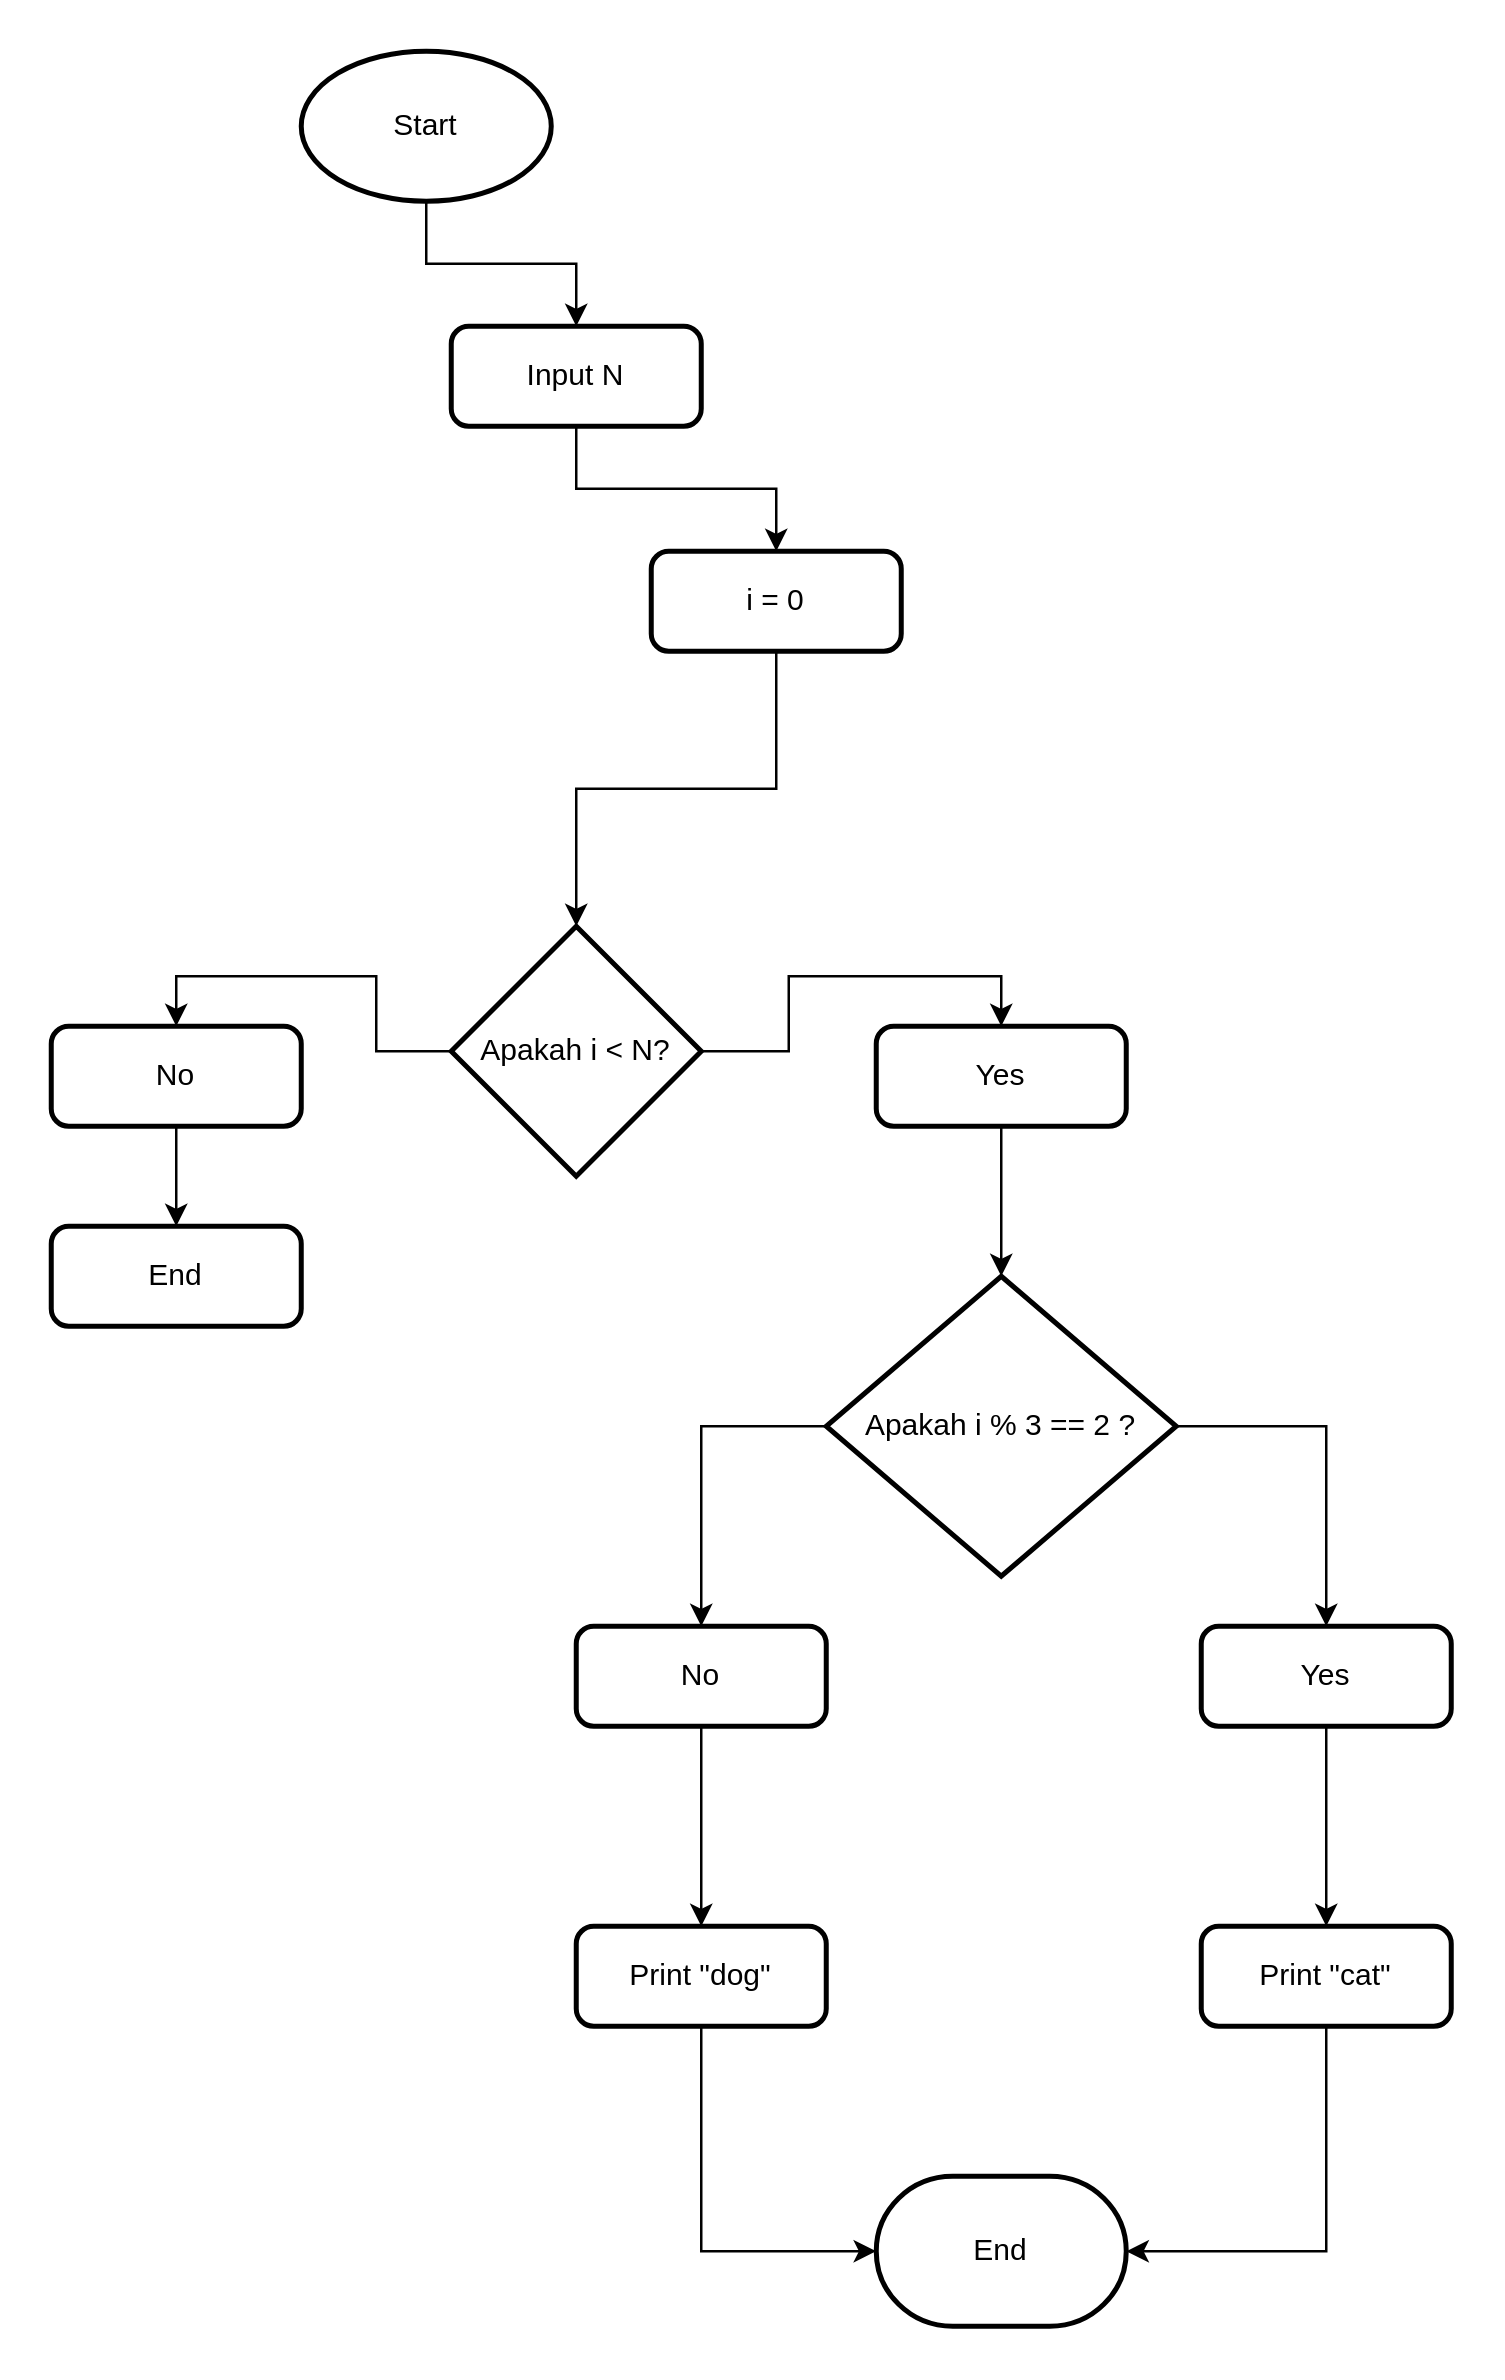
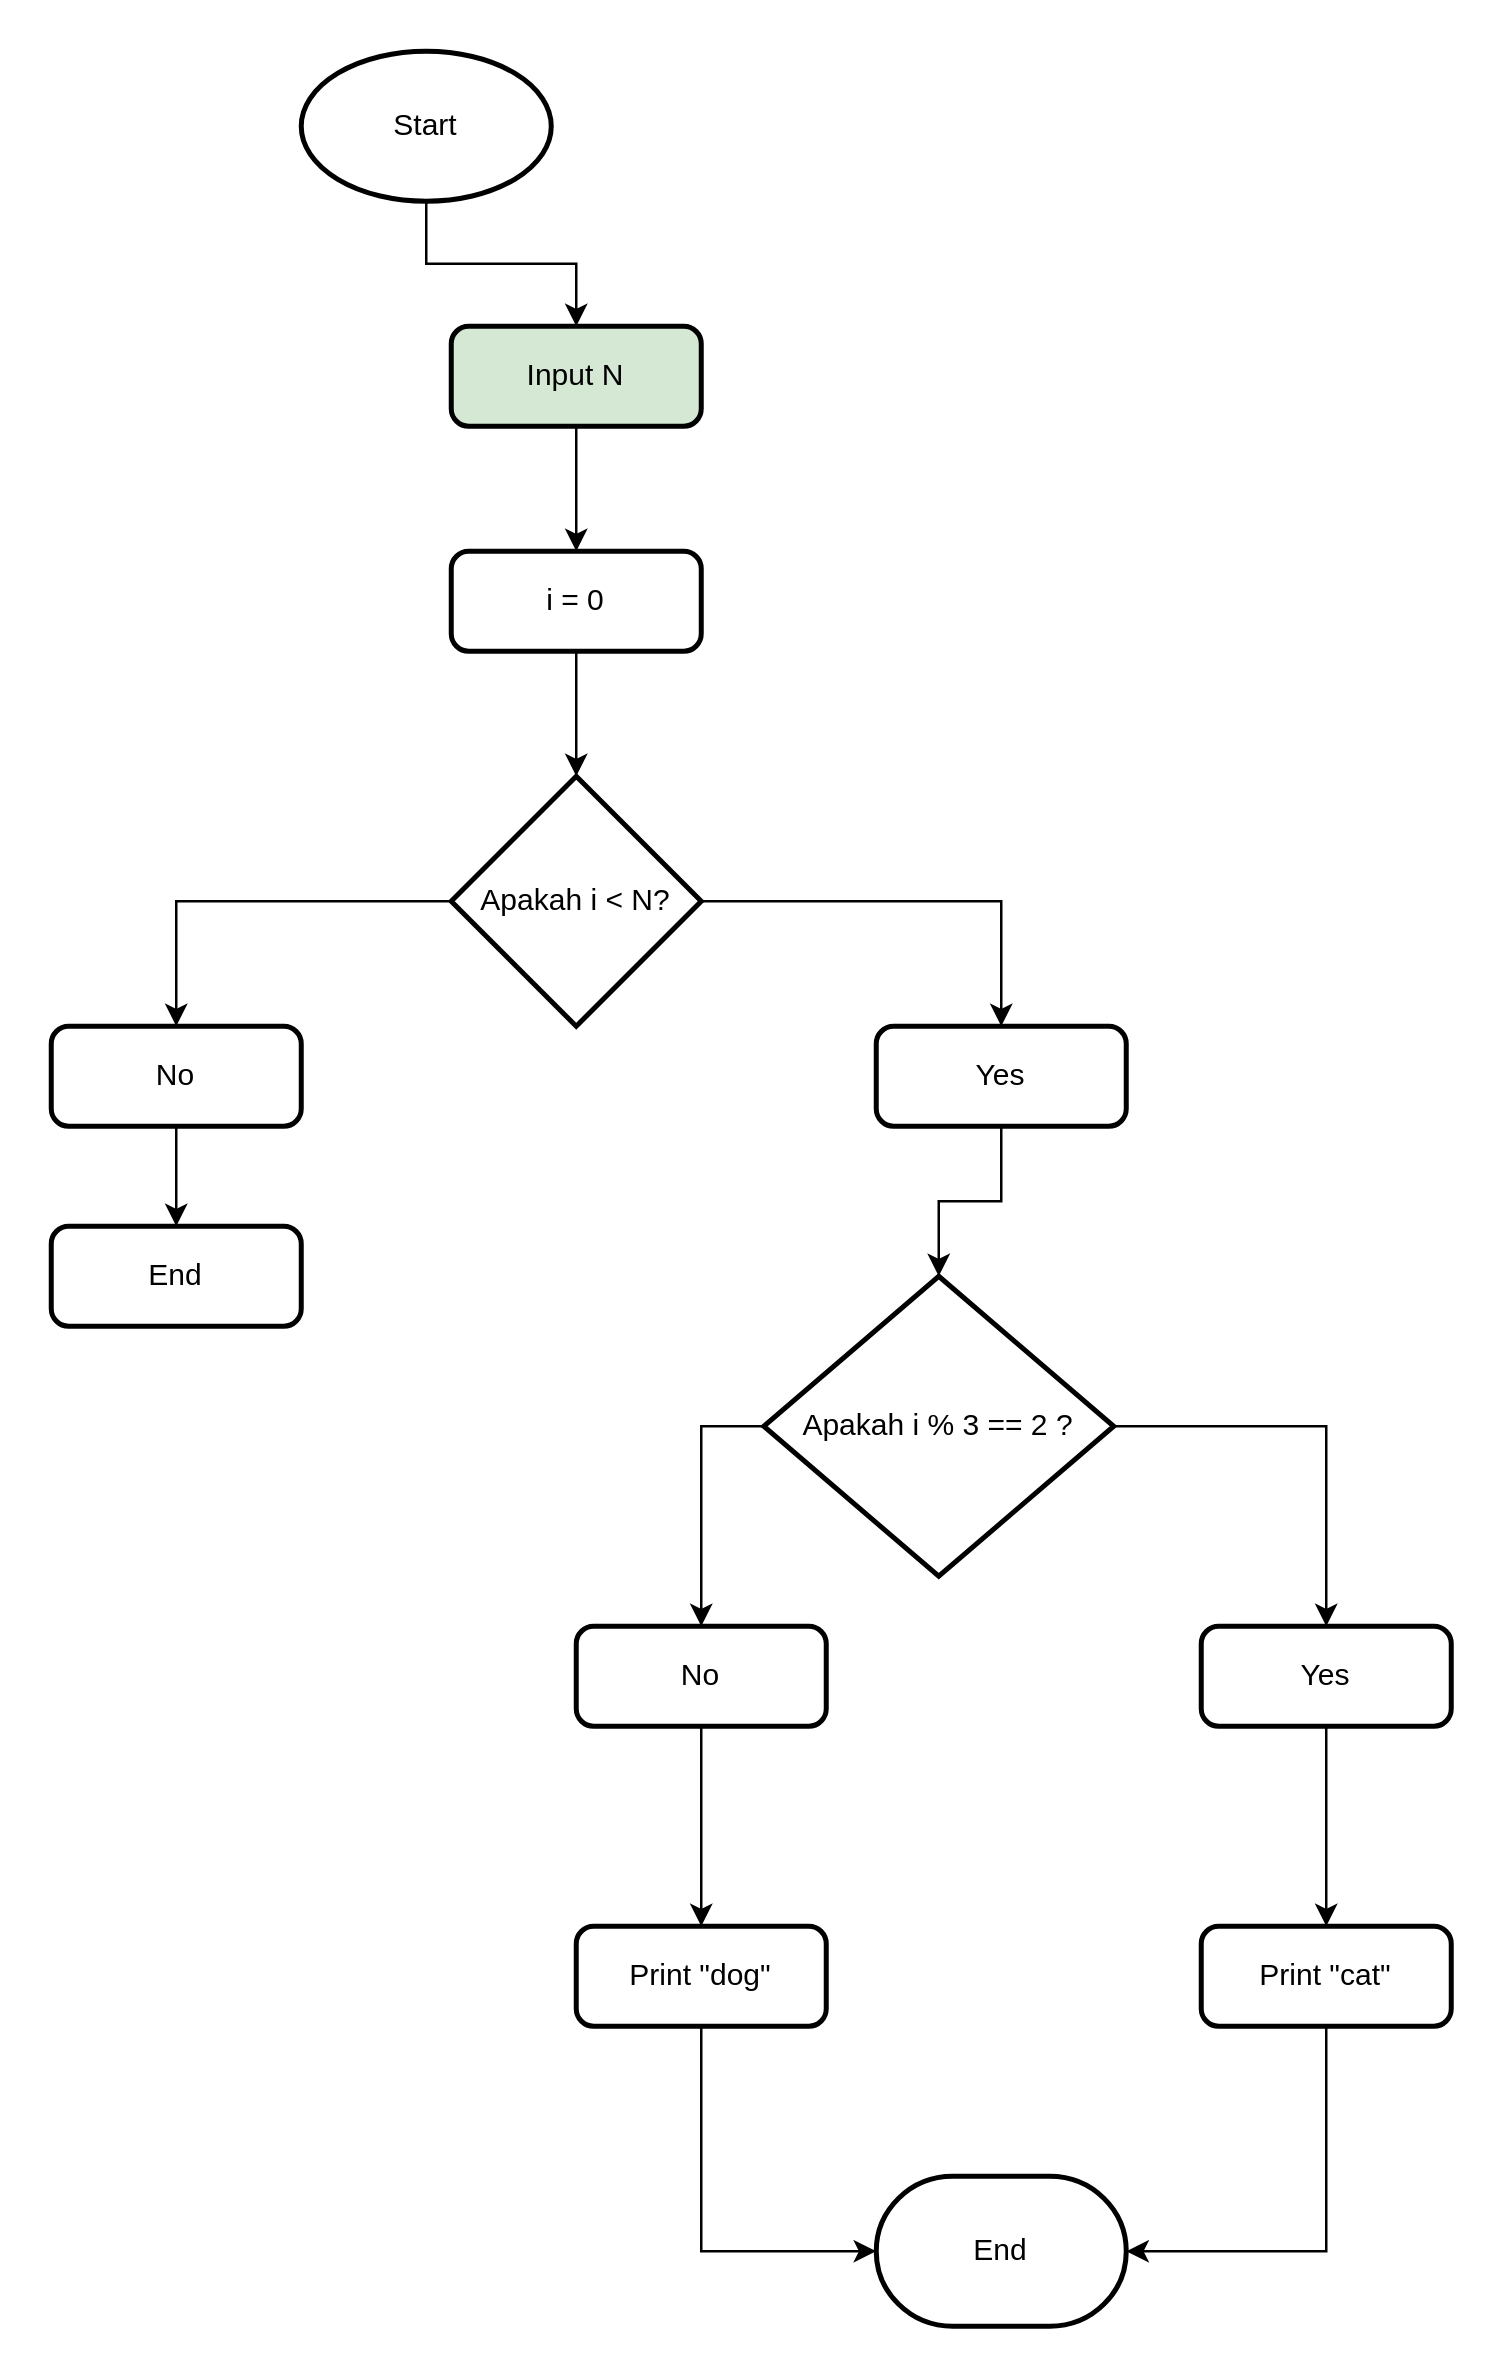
(576, 376) -> (576, 376)
(776, 601) -> (576, 601)
(576, 1051) -> (576, 901)
(1001, 1426) -> (939, 1426)
